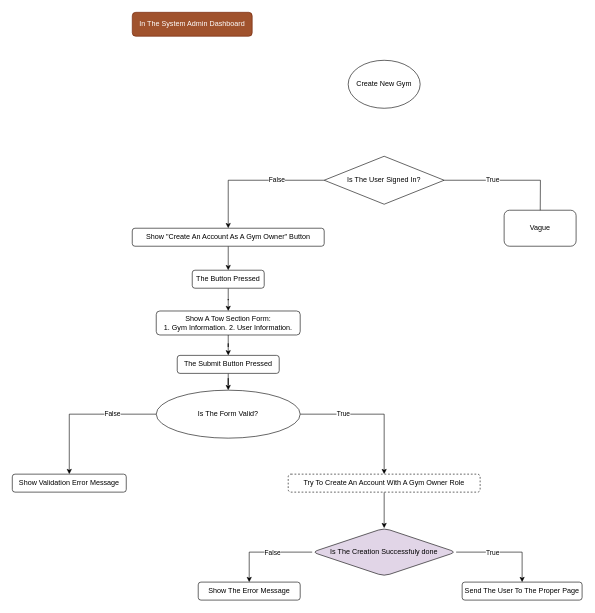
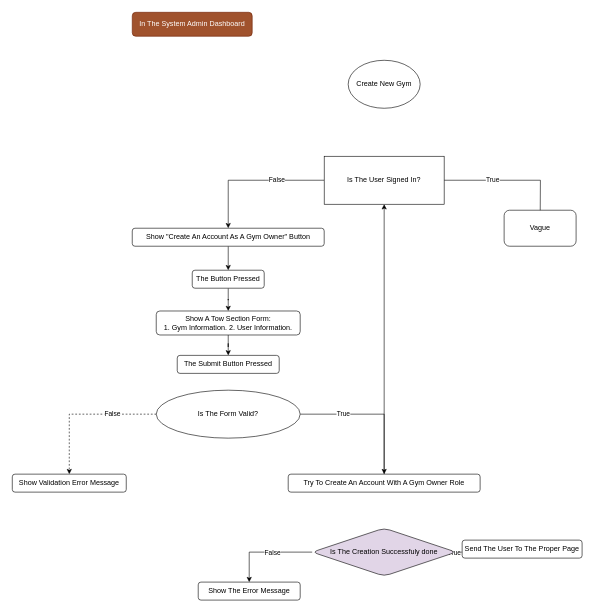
(384, 180) -> (384, 180)
(228, 383) -> none
(69, 424) -> (69, 424)
(384, 483) -> (384, 483)
(384, 522) -> (384, 209)
(522, 591) -> (522, 549)
